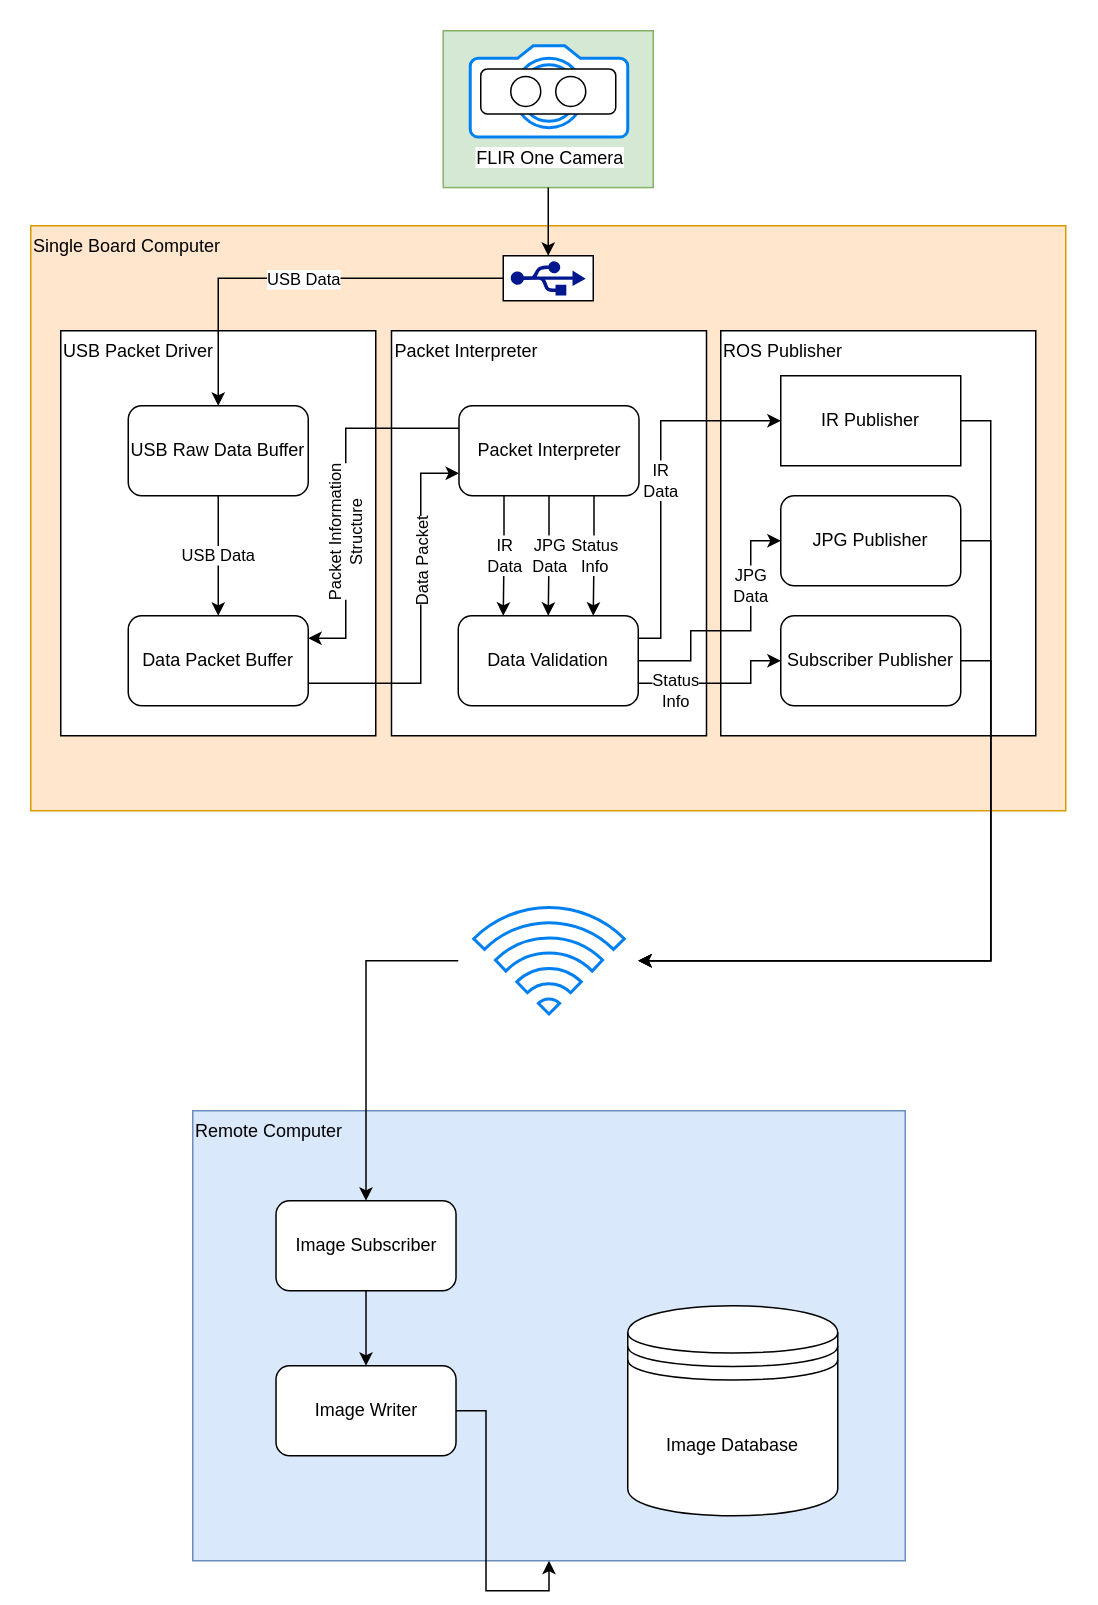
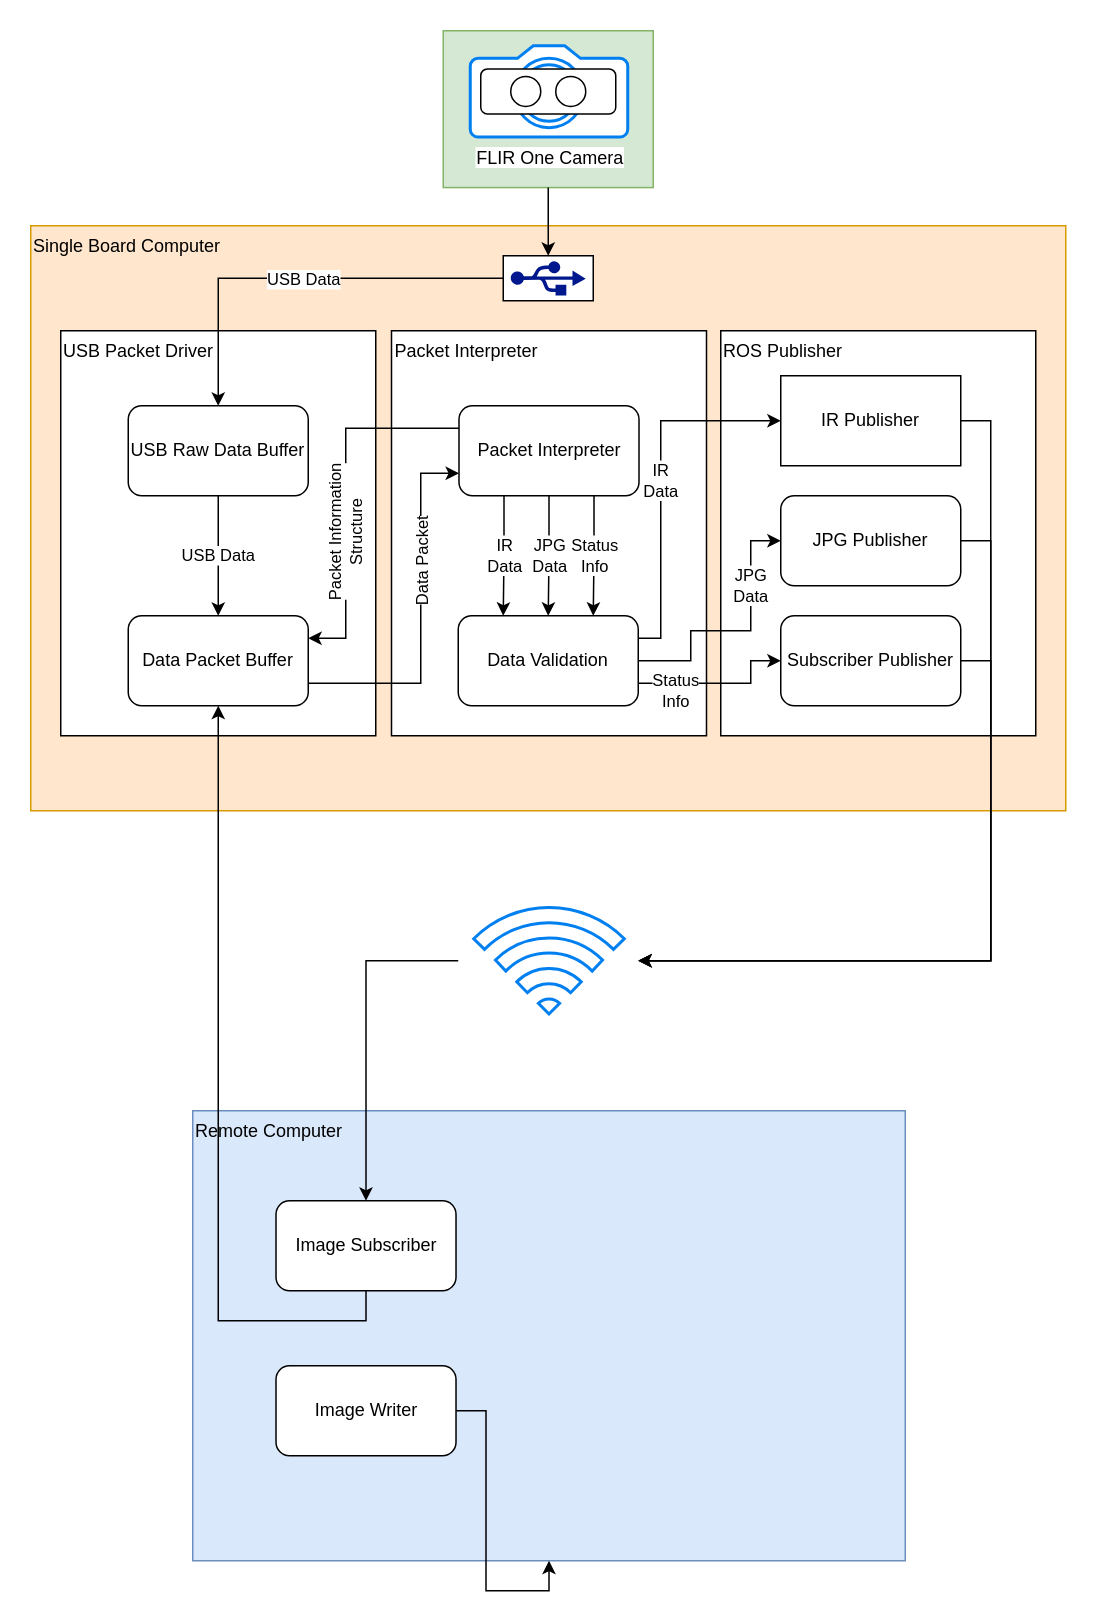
(366, 1337) -> (218, 1094)
(733, 1411) -> none
